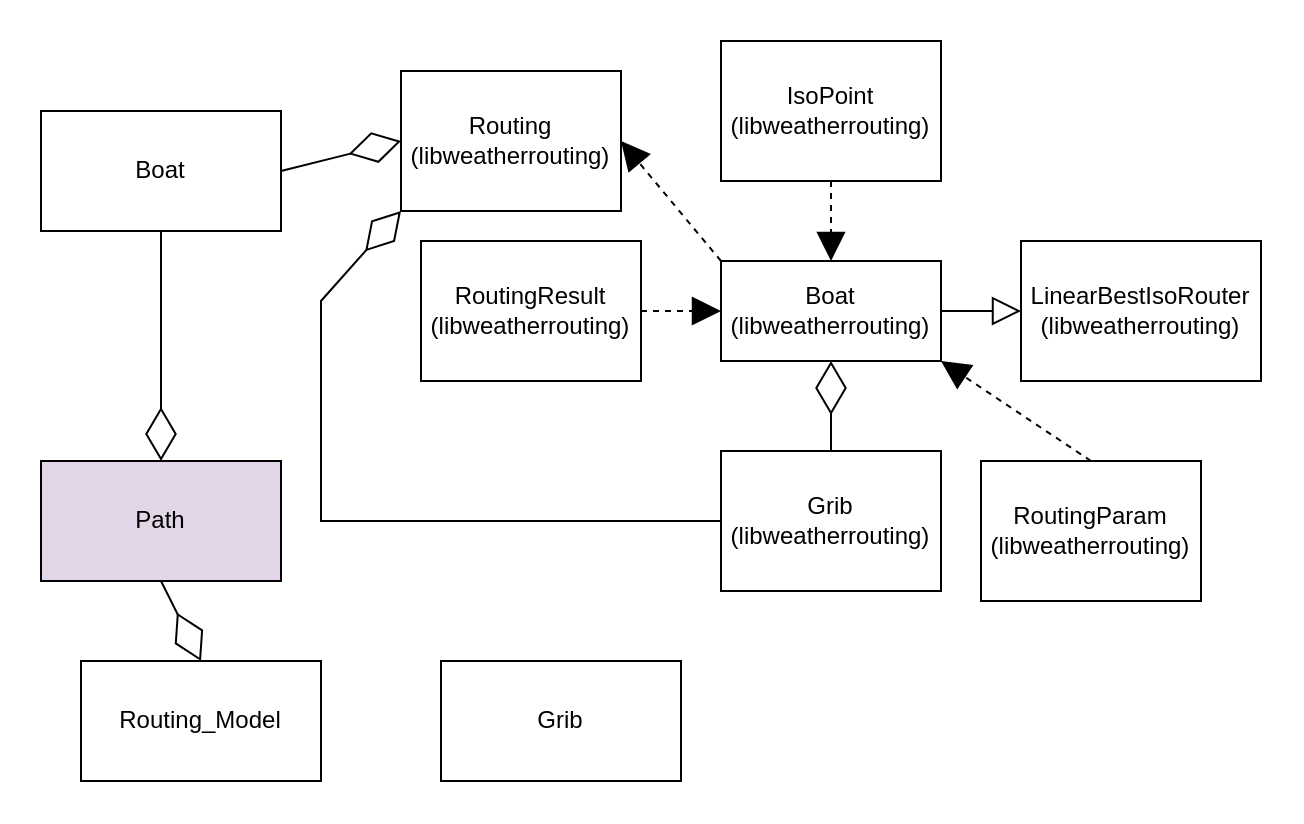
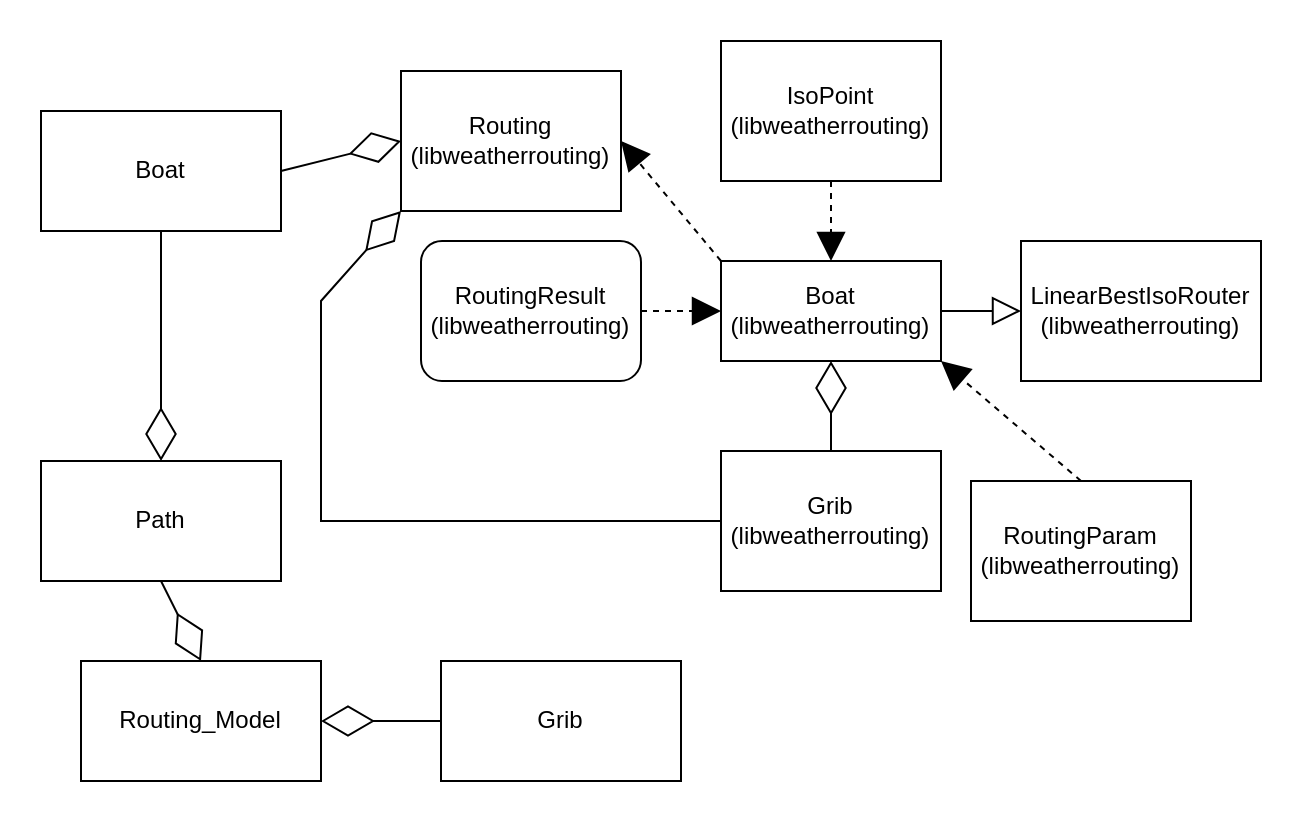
(531, 311) -> (531, 311)
(161, 521) -> (161, 521)
(1091, 531) -> (1081, 551)
none -> (407, 721)
